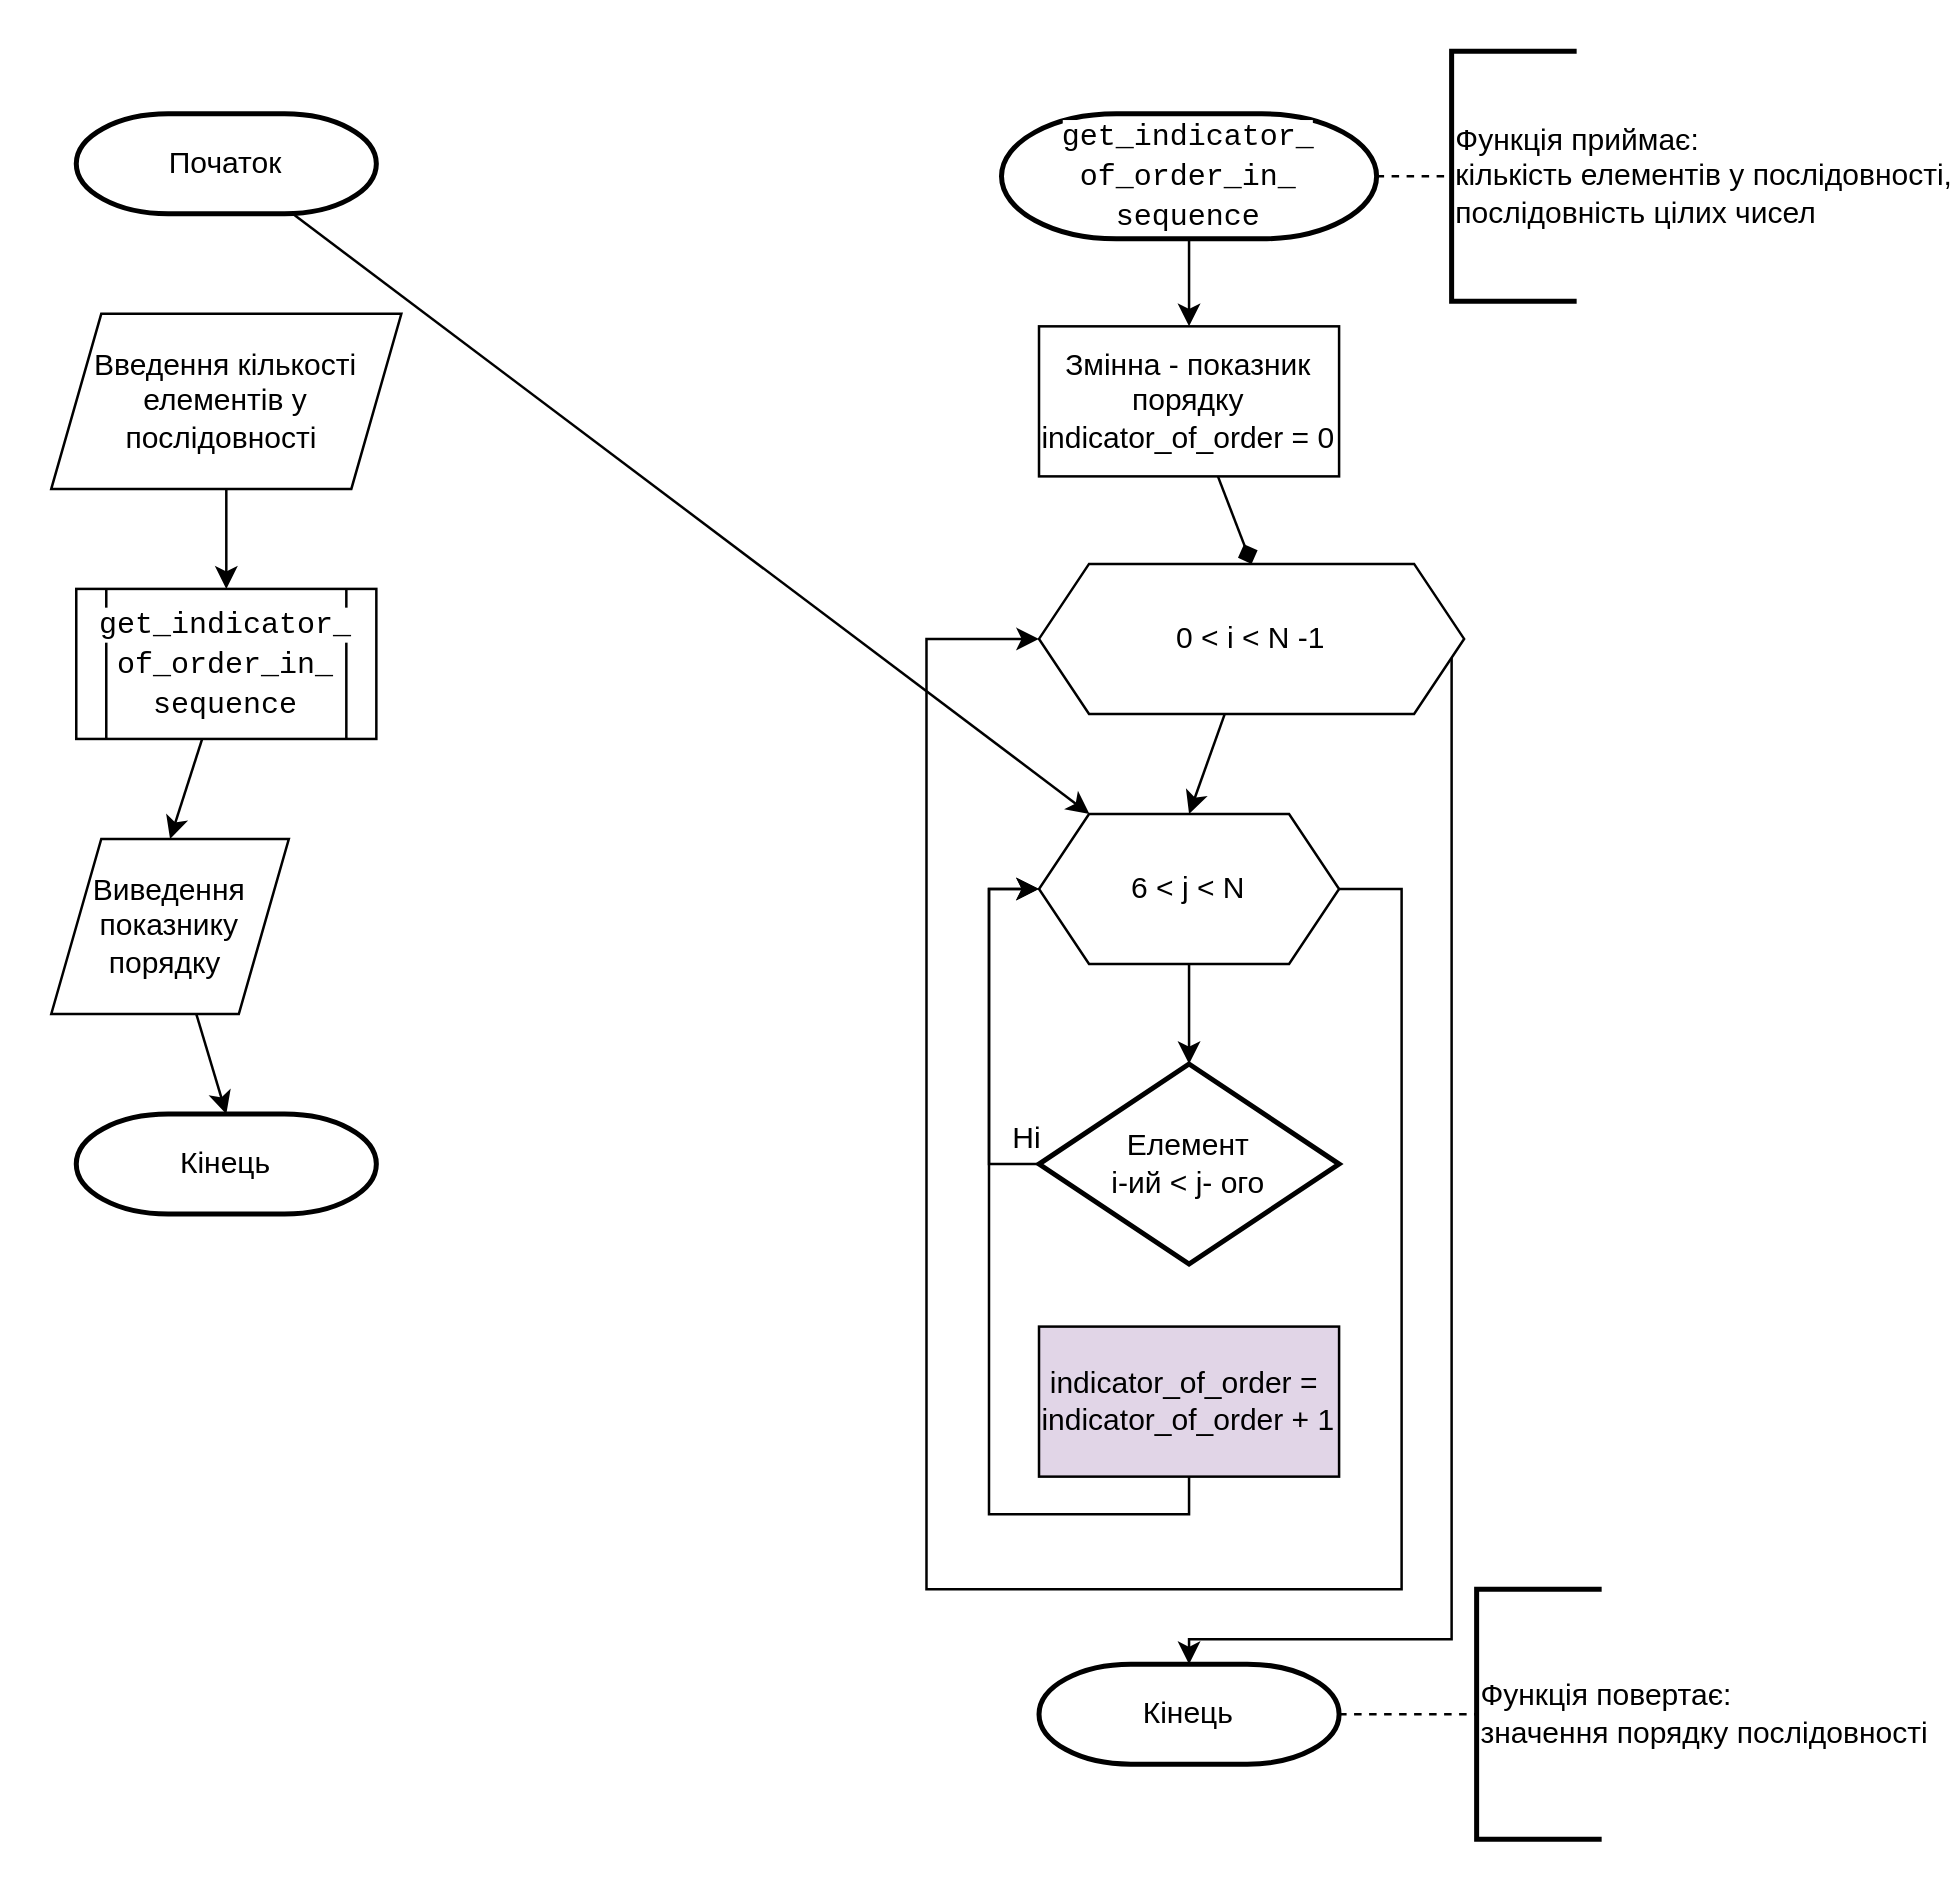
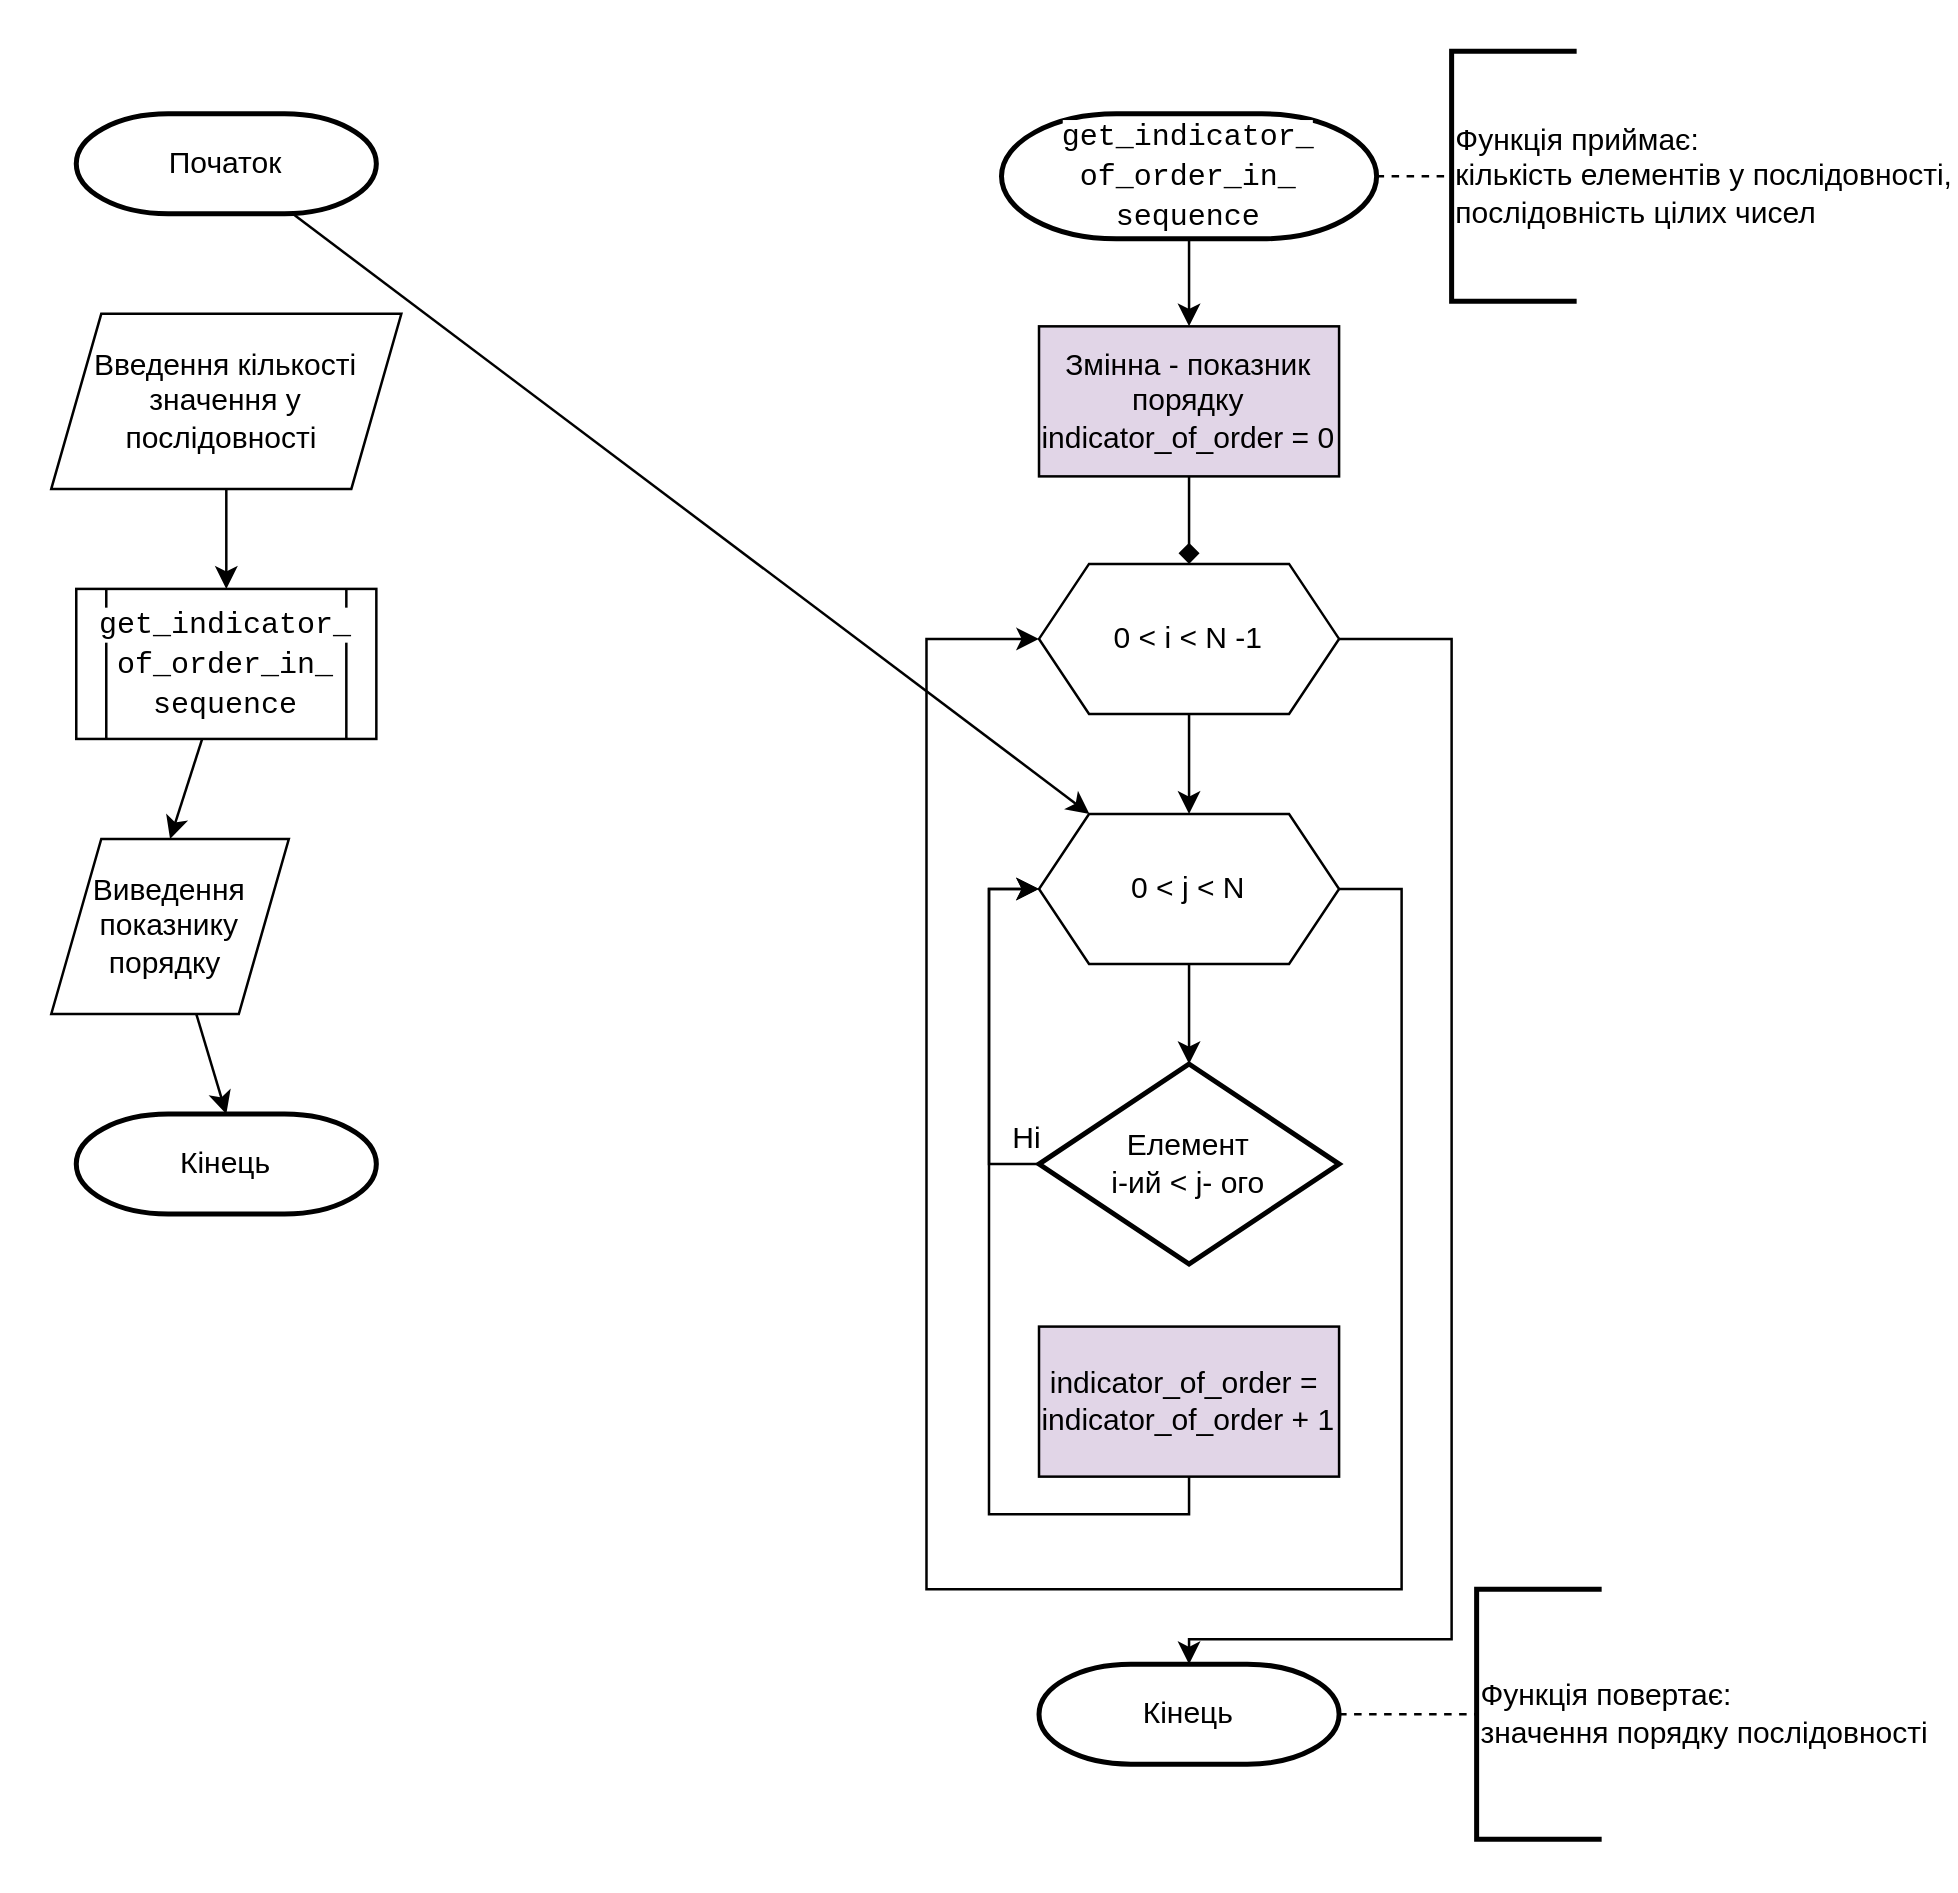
(226, 401) -> (226, 401)
(1189, 401) -> (1189, 401)
(1251, 639) -> (1189, 639)
(1189, 889) -> (1189, 889)
